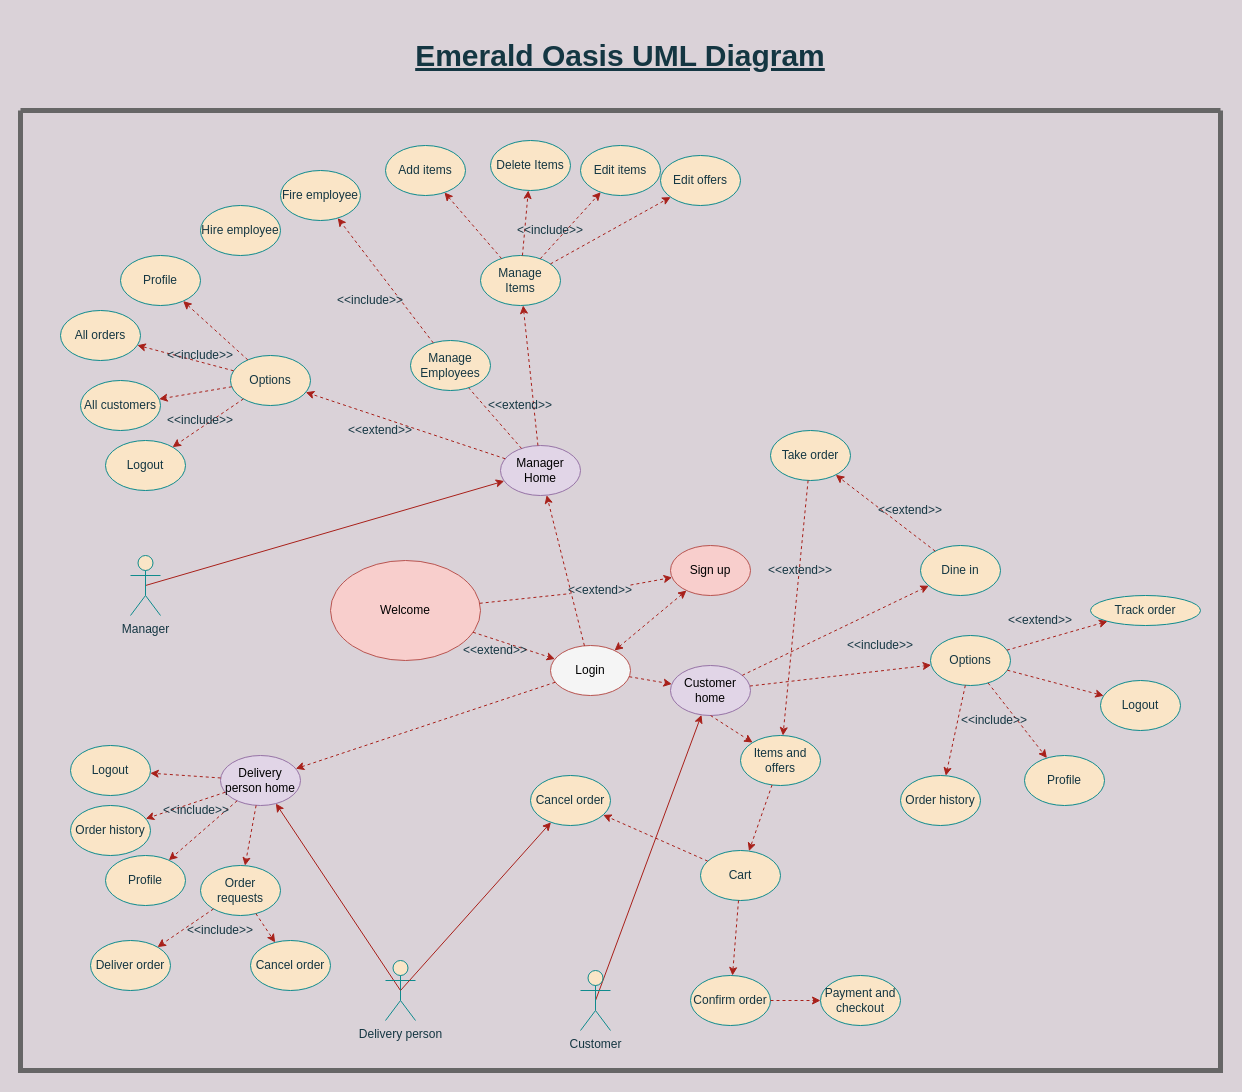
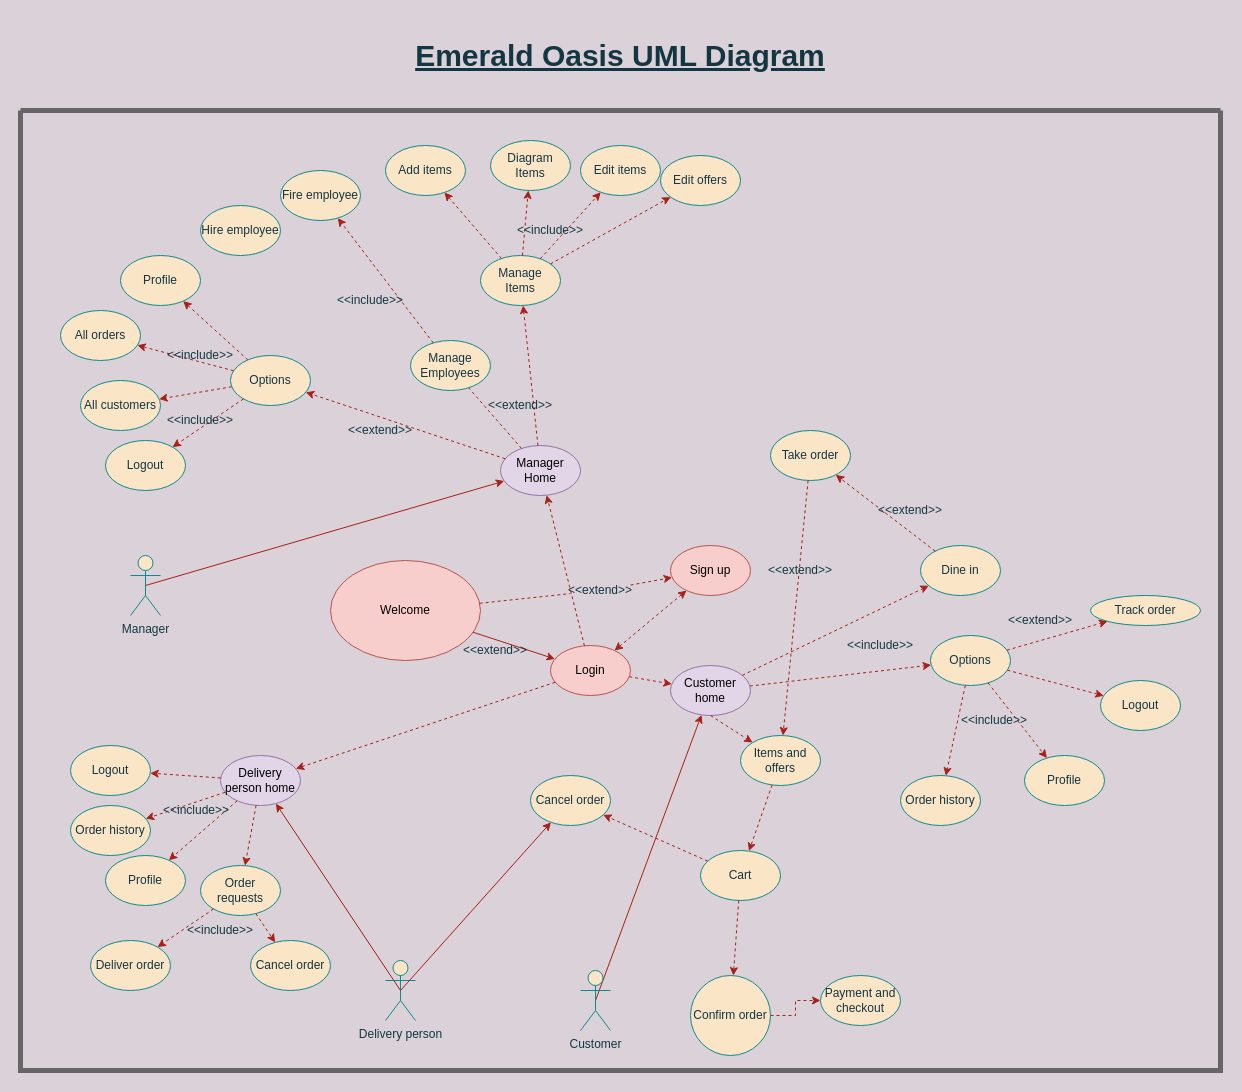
(531, 166) -> (531, 166)
(511, 644) -> (511, 644)
(591, 671) -> (591, 671)
(731, 1001) -> (731, 1016)
